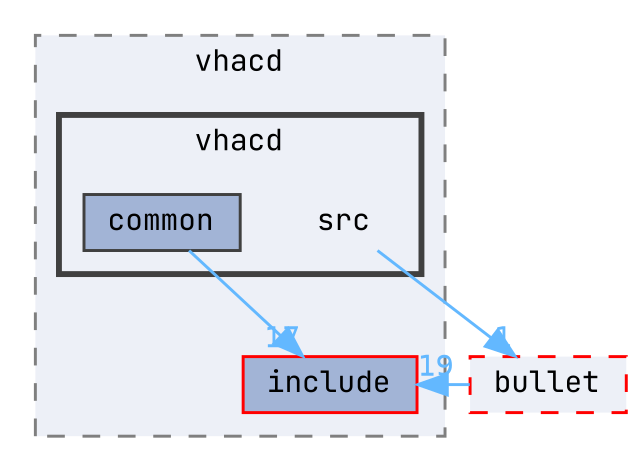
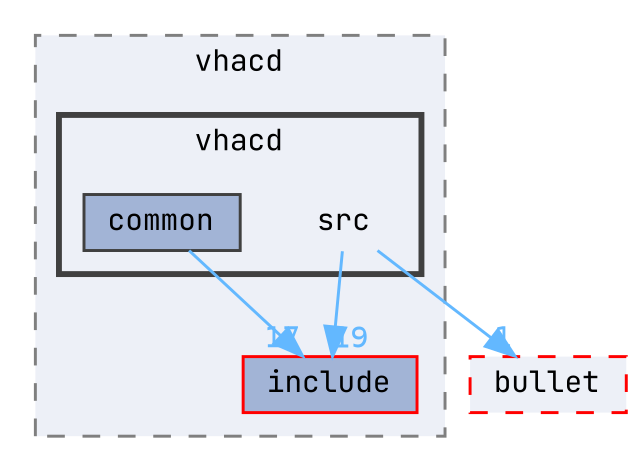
(463, 385) -> (338, 293)
